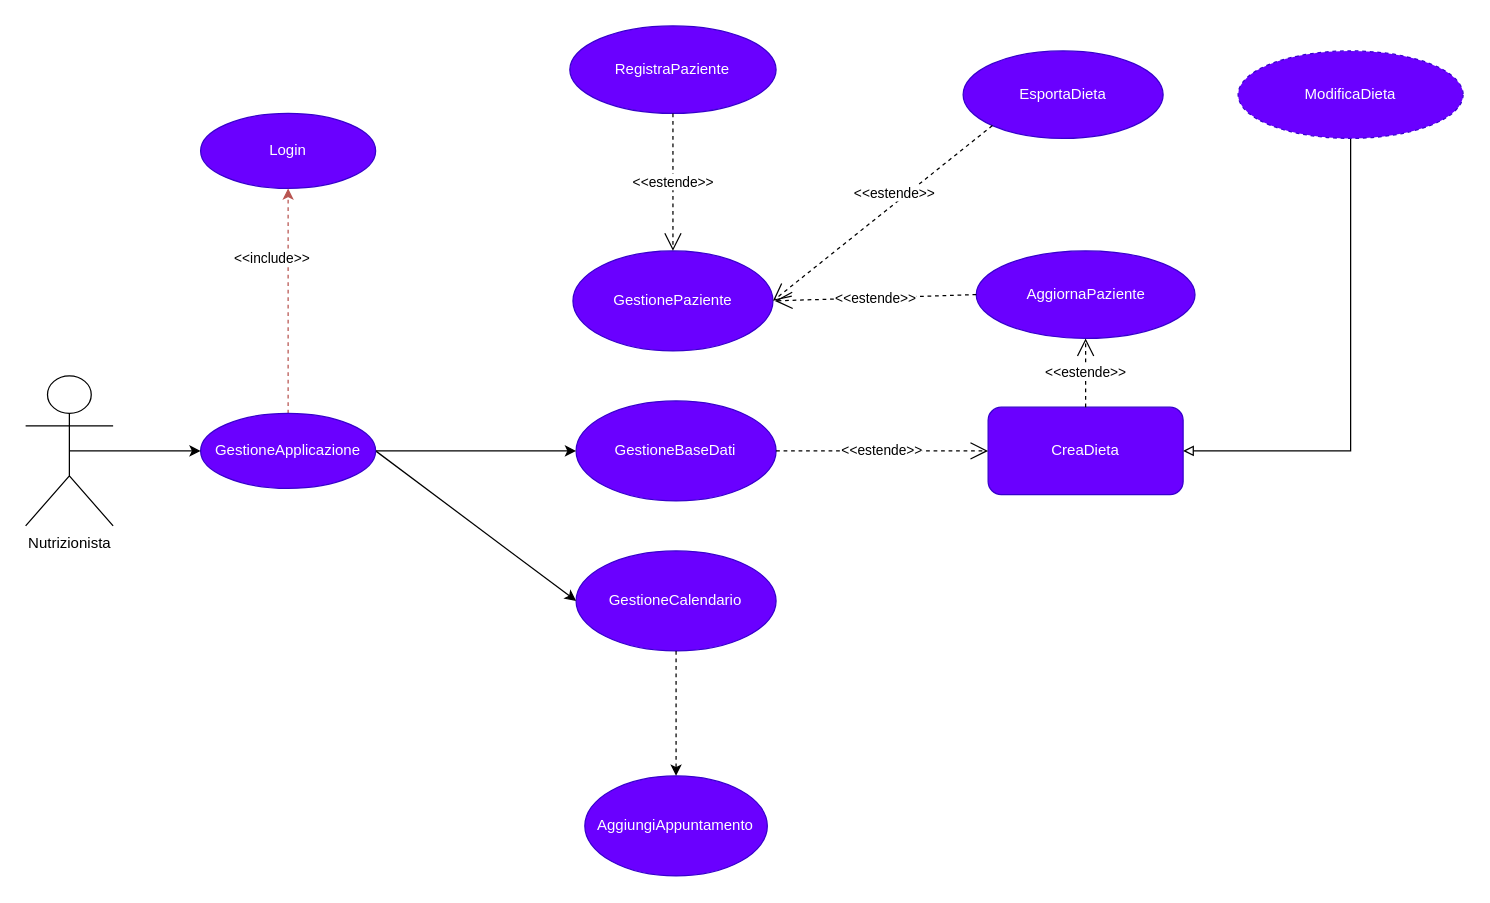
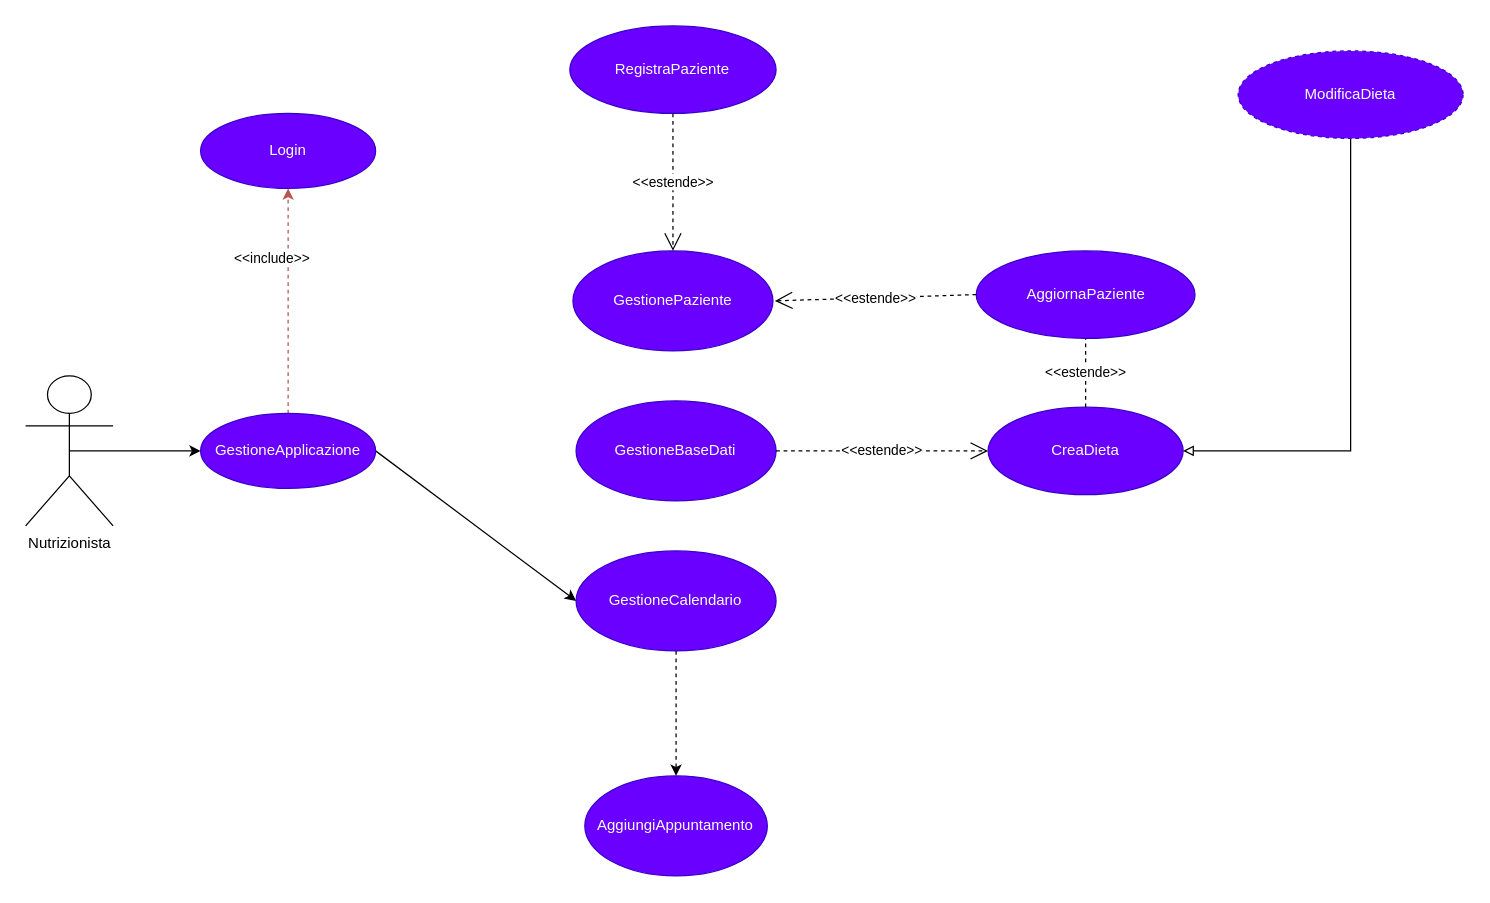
(1063, 94) -> none
(884, 212) -> none
(1086, 345) -> (1086, 343)
(474, 451) -> none
(1086, 451) -> (1086, 451)
